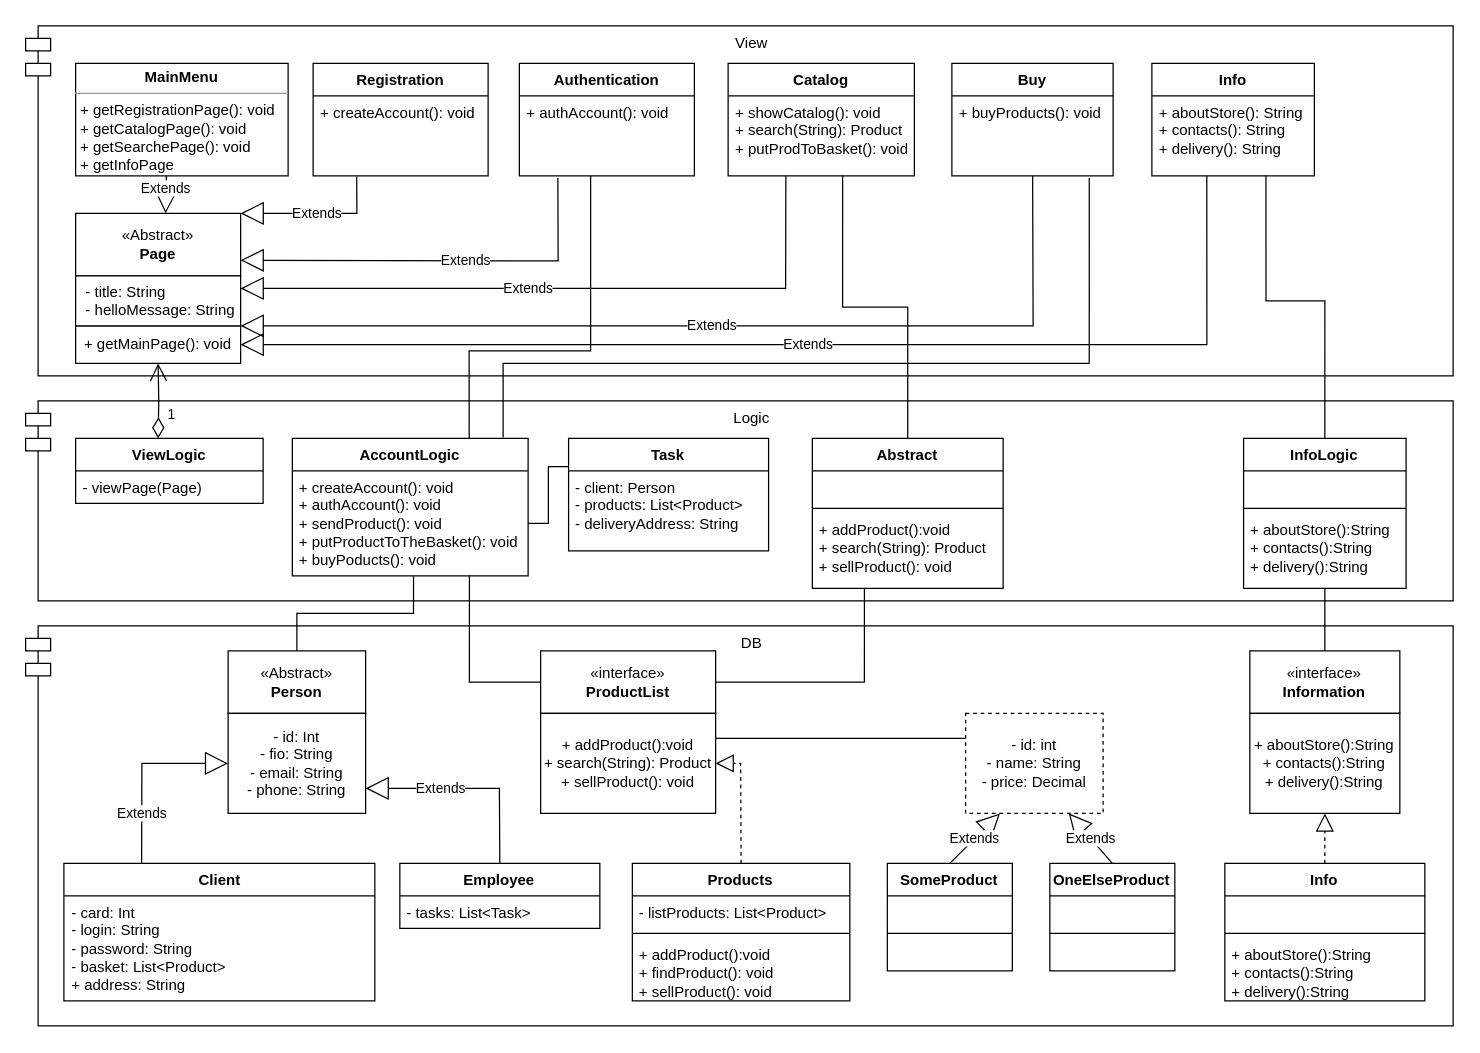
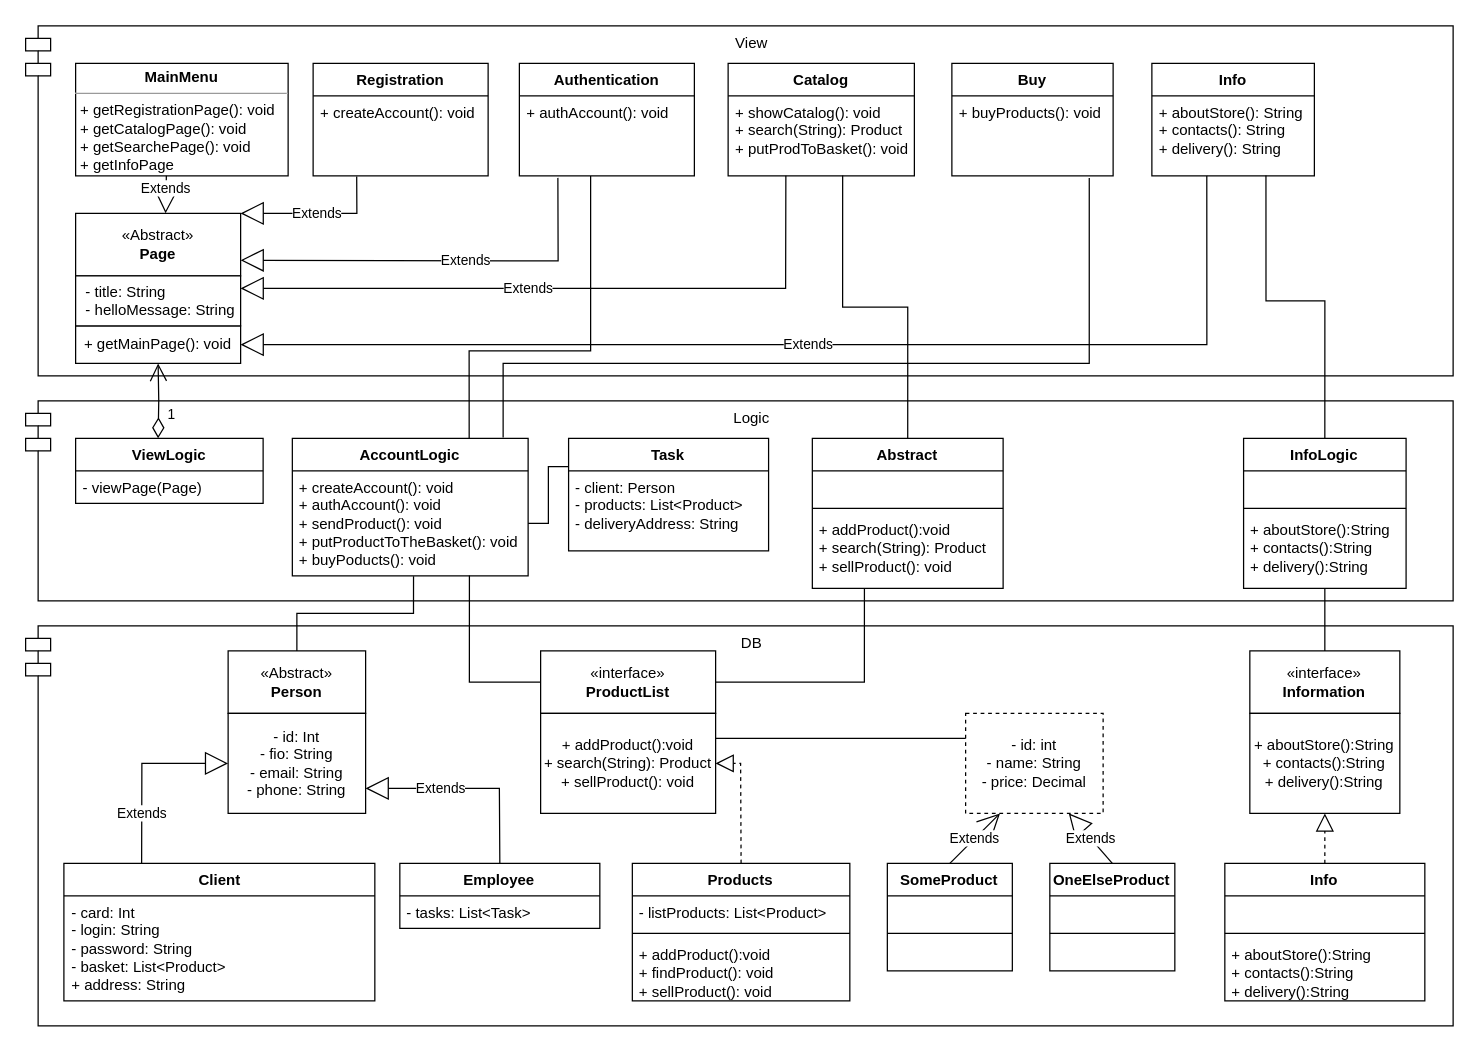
(723, 326) -> none
(983, 830) -> (990, 823)
